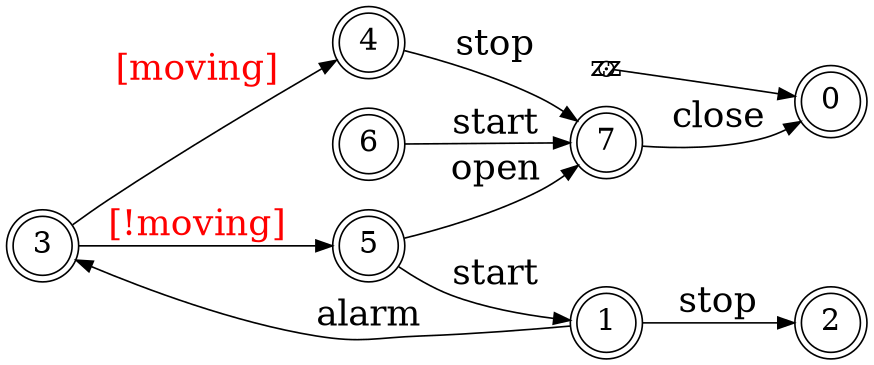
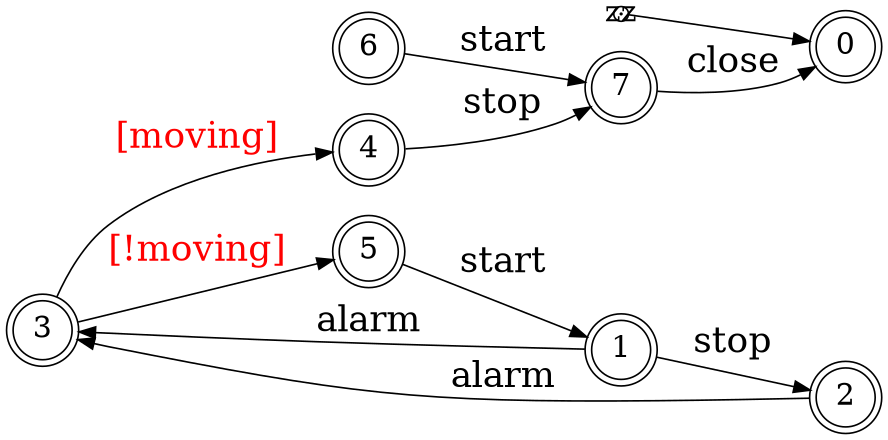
(487, 213) -> none
none -> (450, 397)
